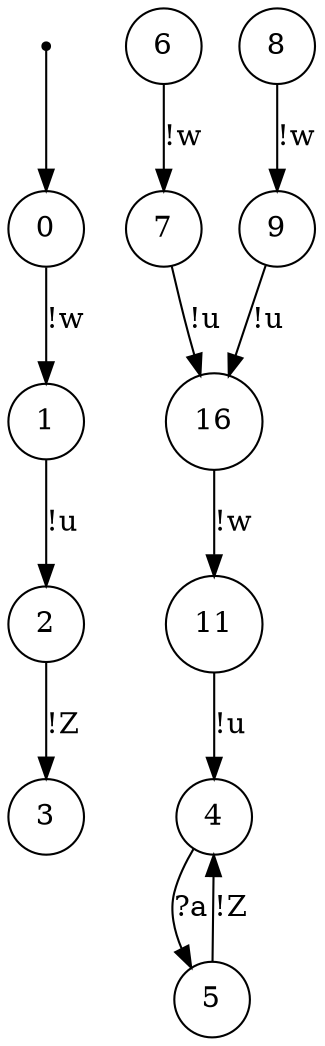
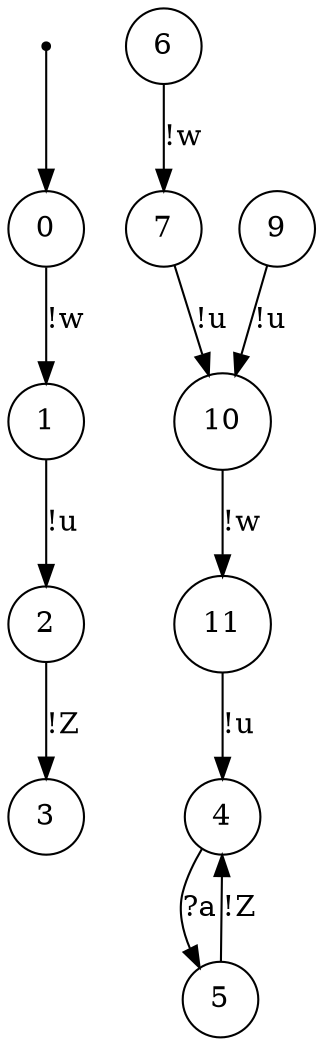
(277, 46) -> none
(214, 422) -> (223, 422)
